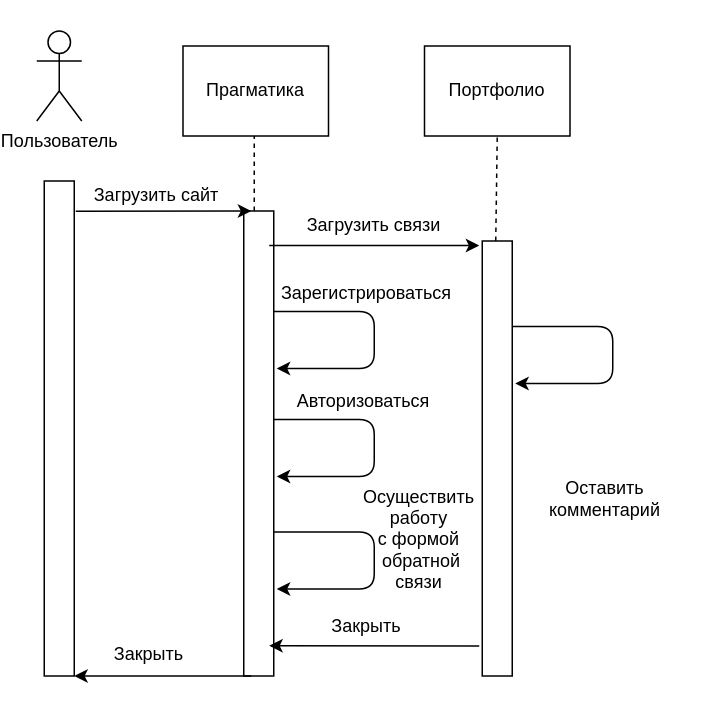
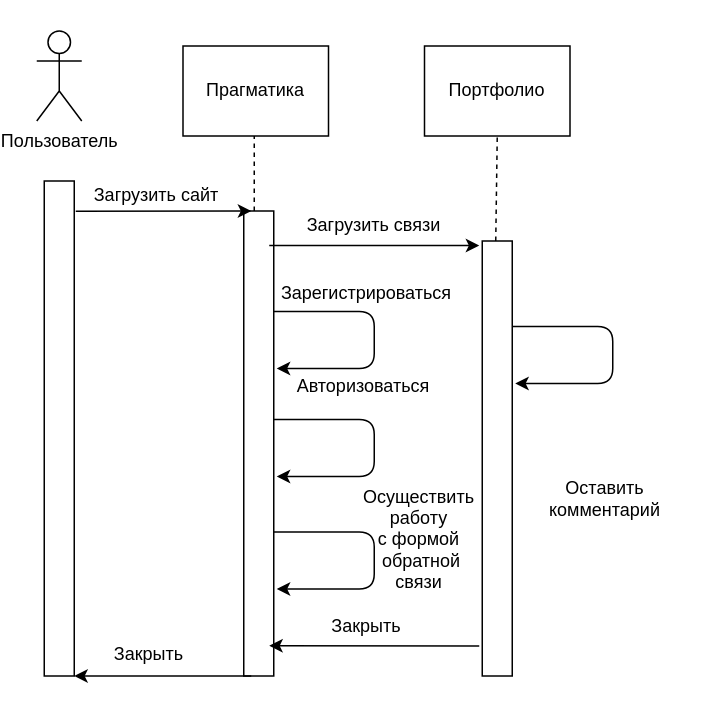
(364, 401) -> (364, 386)
